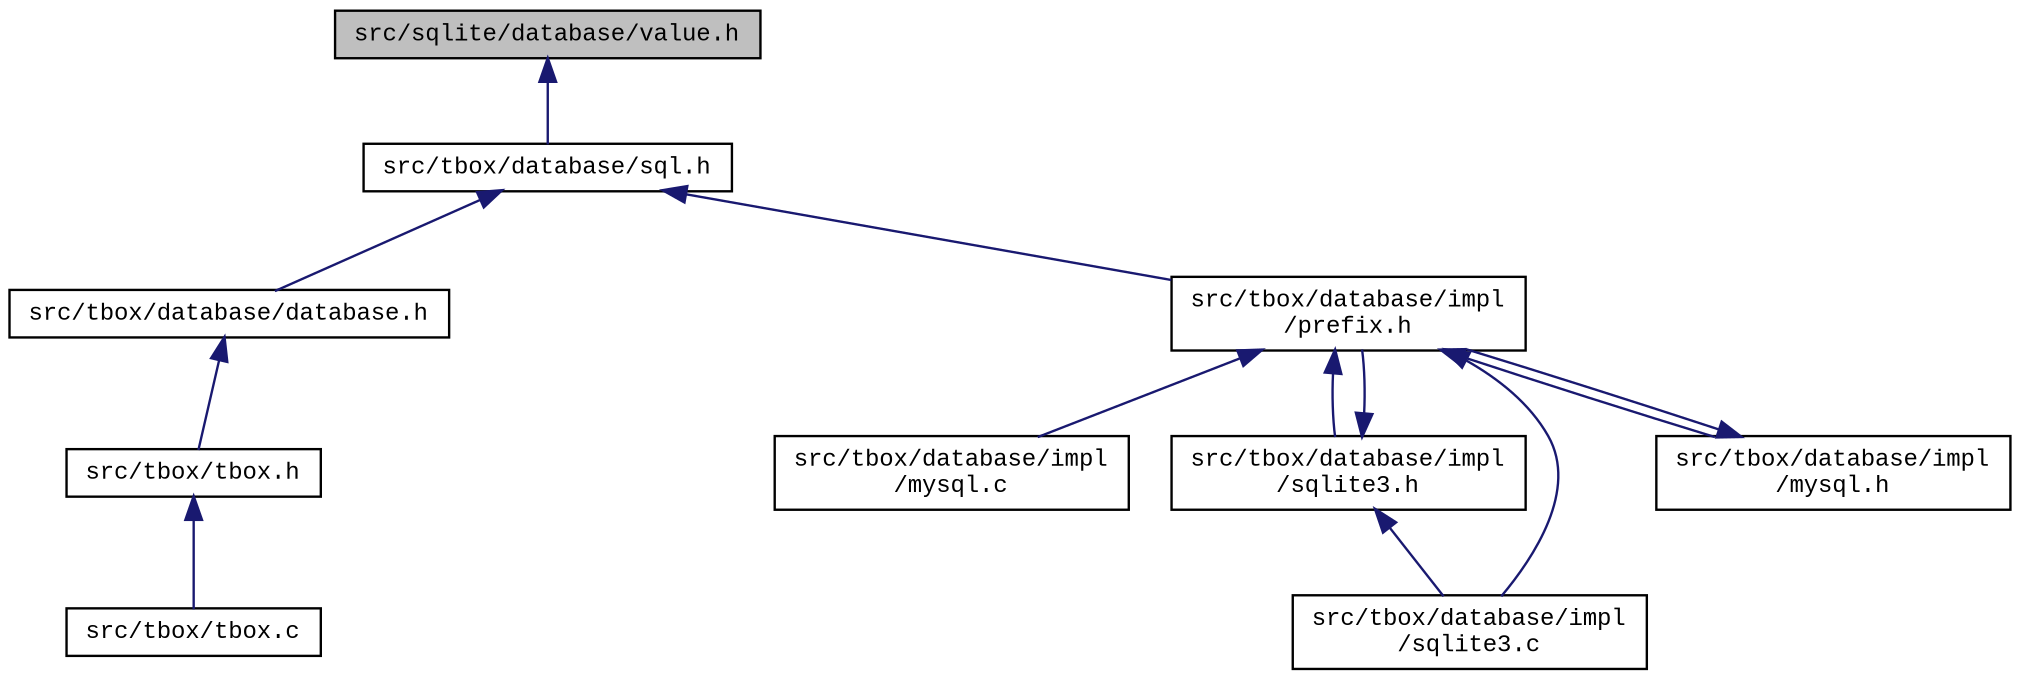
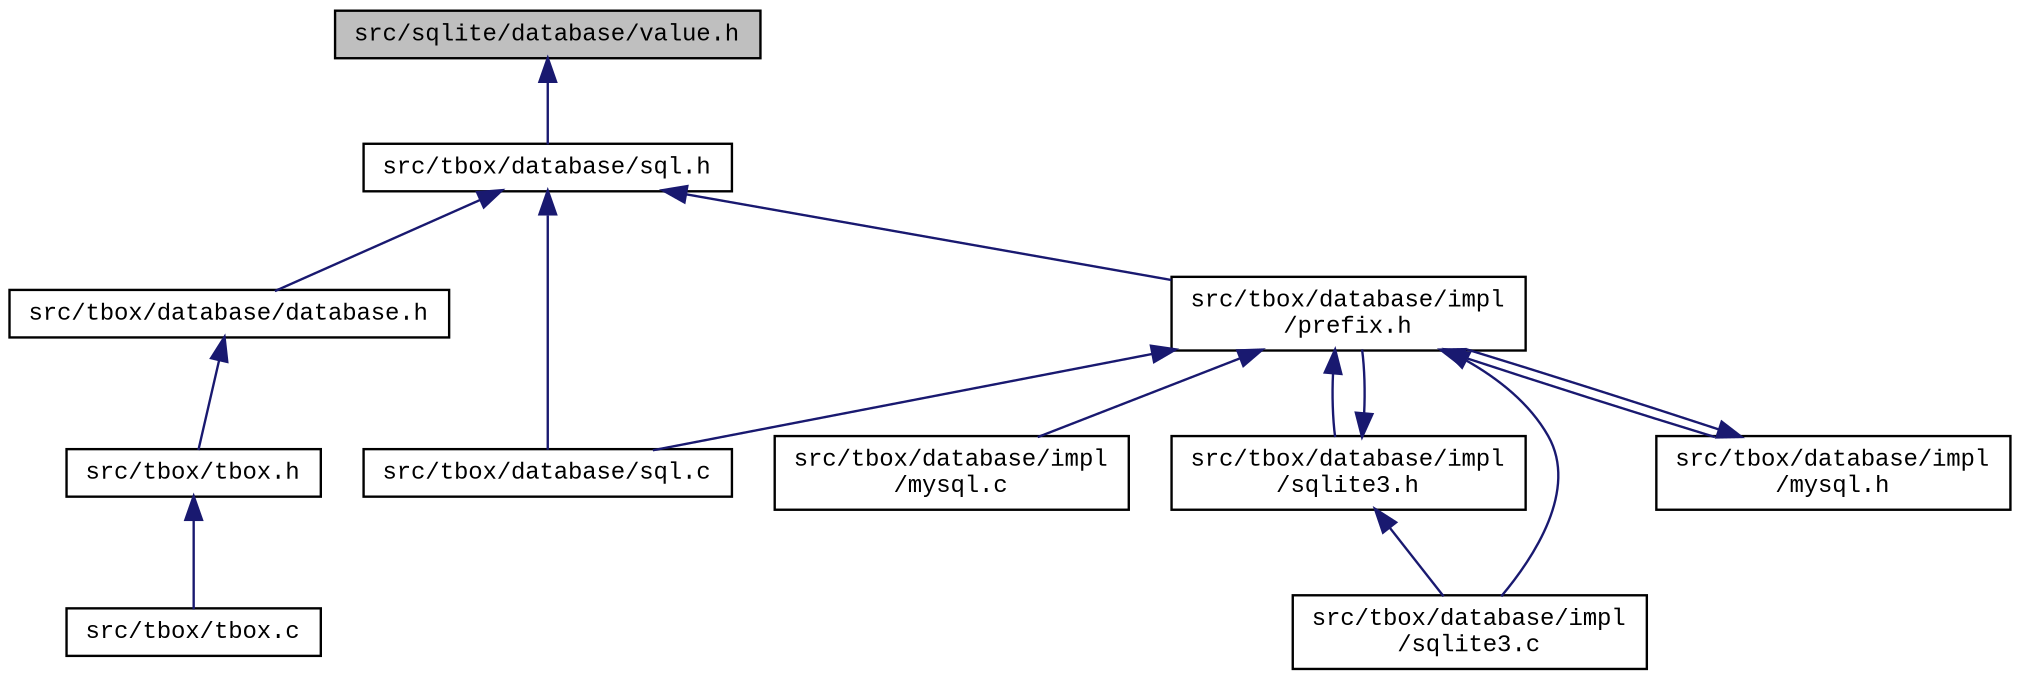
none -> (548, 473)
